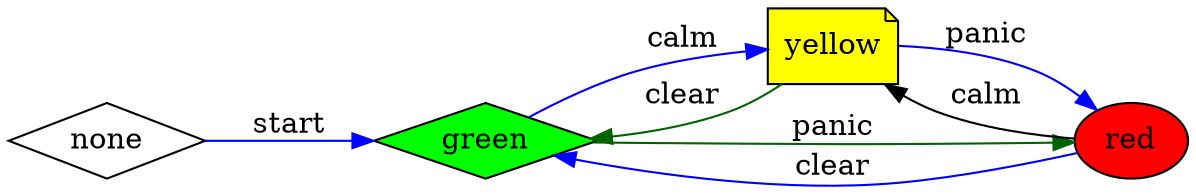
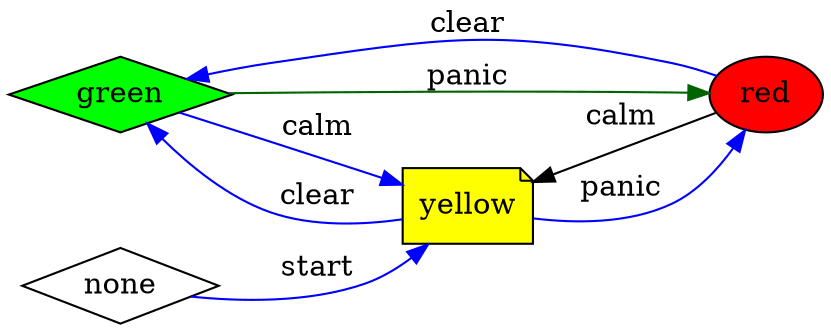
(700, 121) -> (271, 212)
(279, 141) -> (305, 297)
